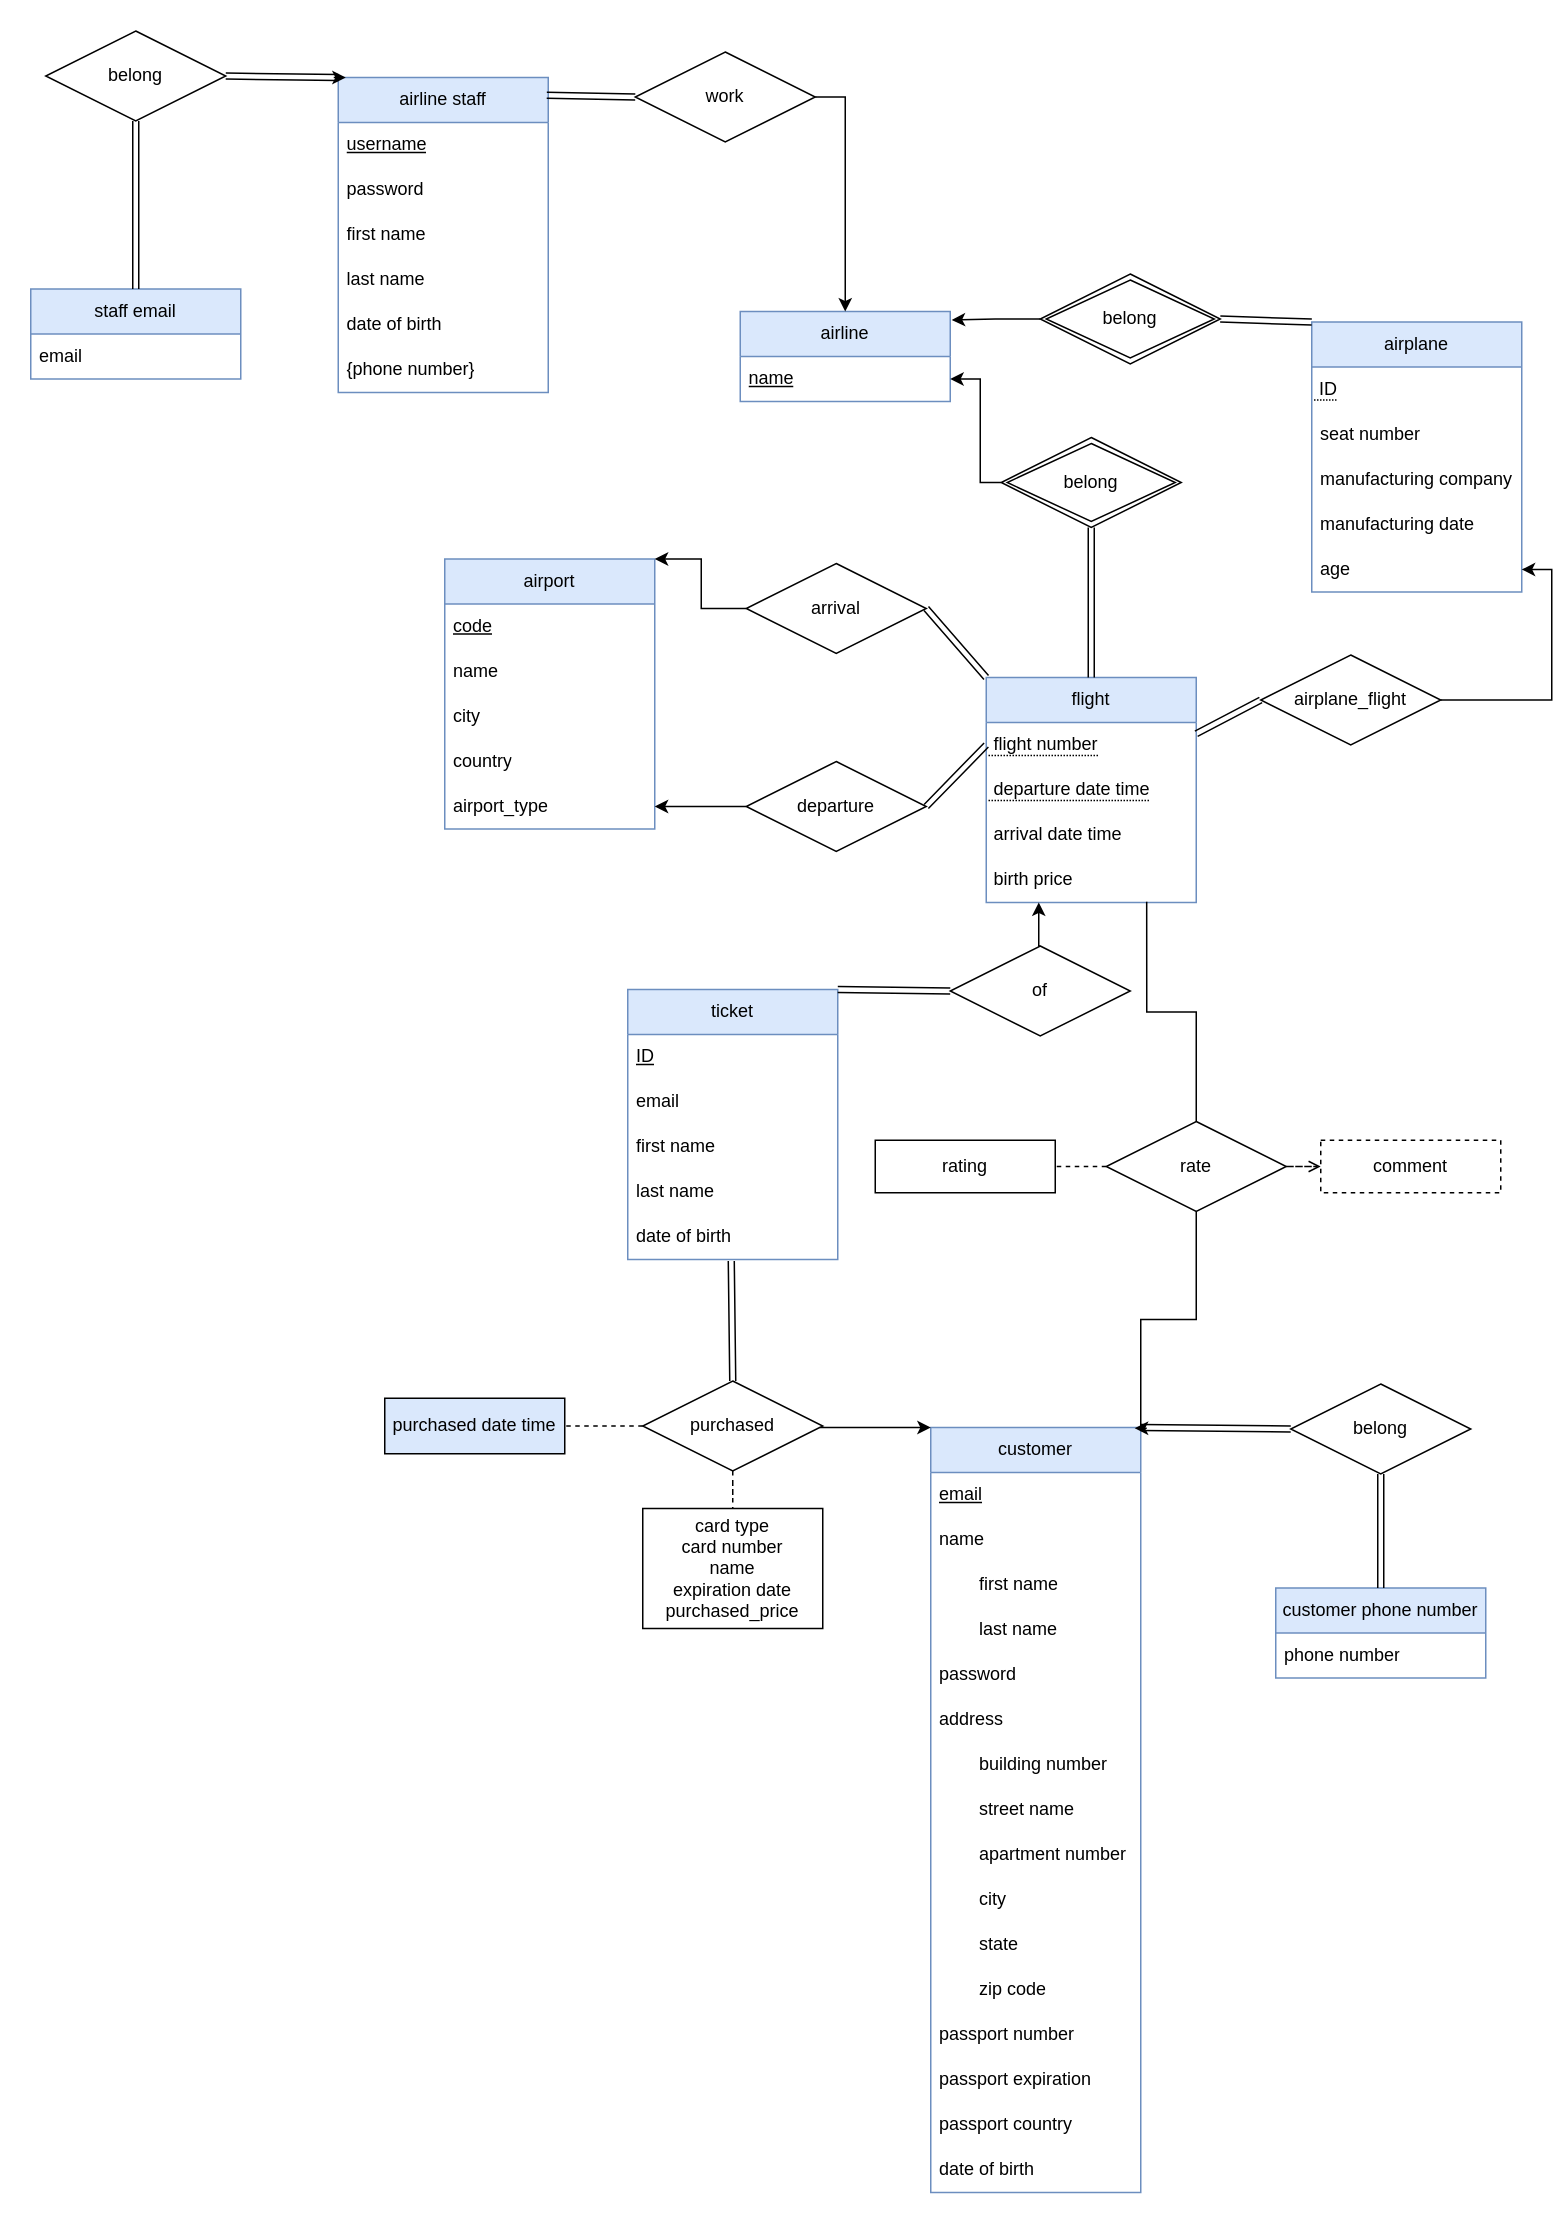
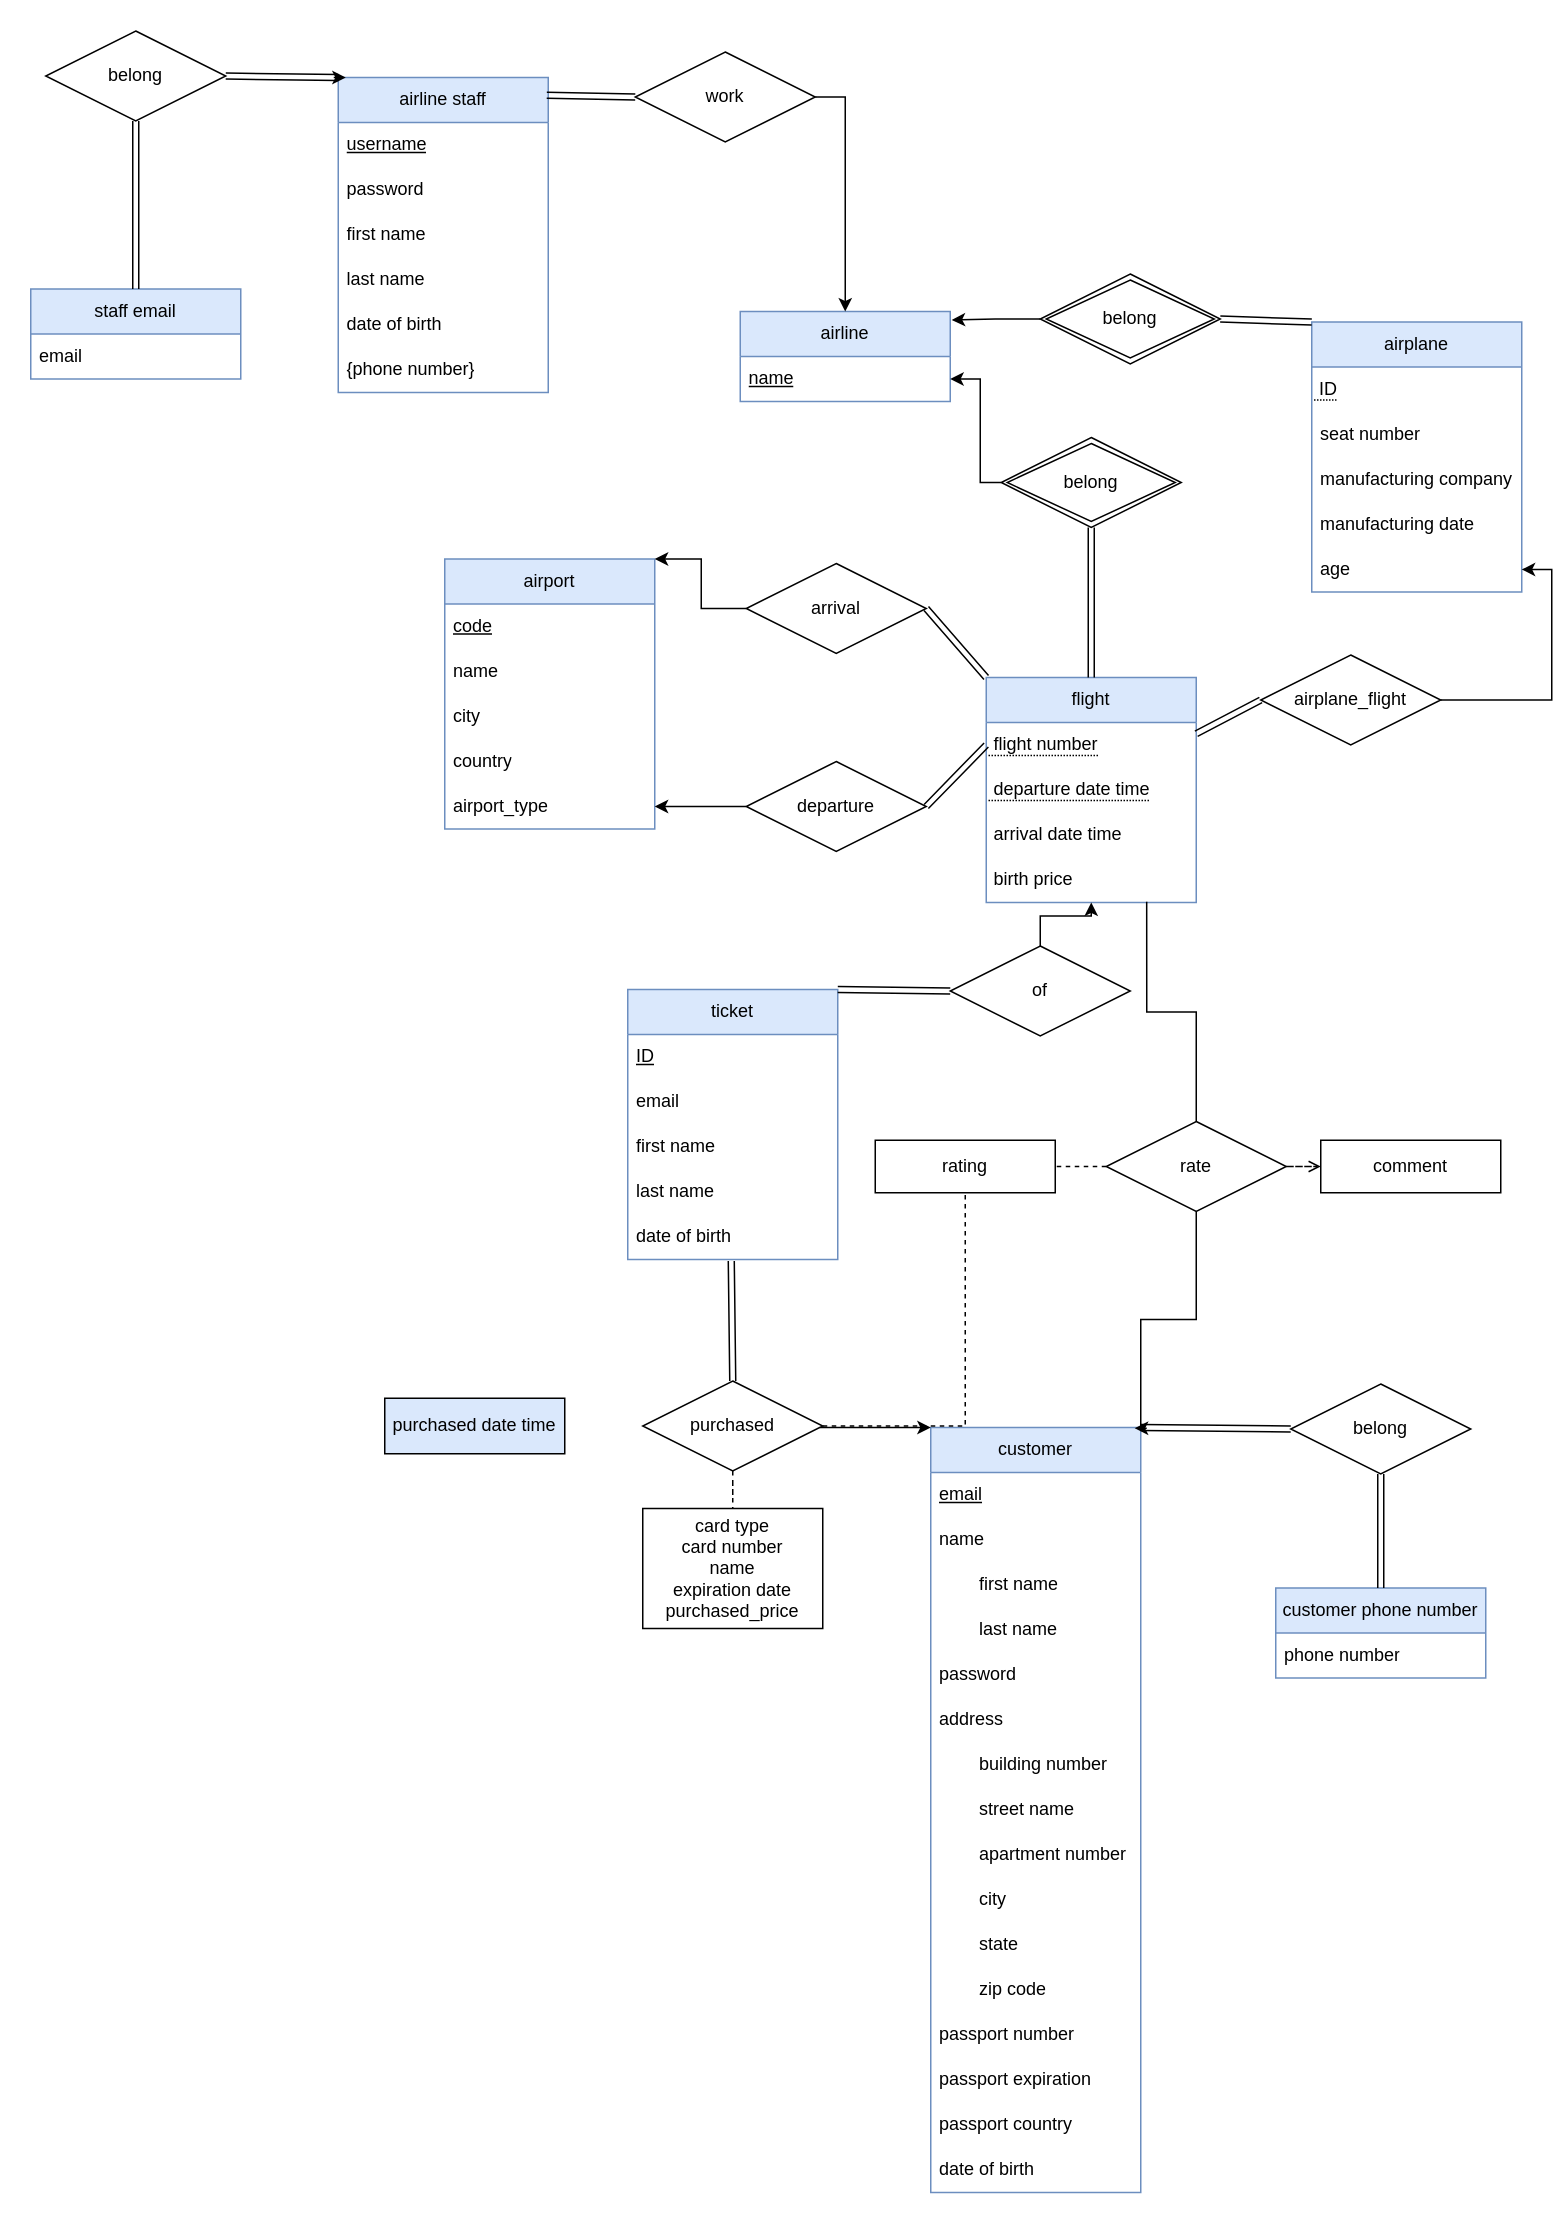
(1039, 929) -> (1052, 916)
(1411, 1166) -> (1411, 1166)
(604, 1426) -> (965, 1328)
